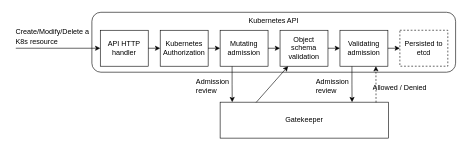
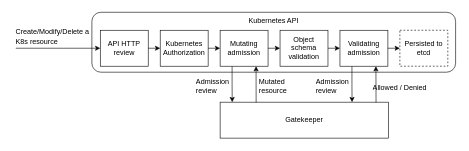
(124, 48) -> (124, 48)
none -> (277, 86)
(376, 86) -> (376, 86)
(268, 89) -> (256, 71)
